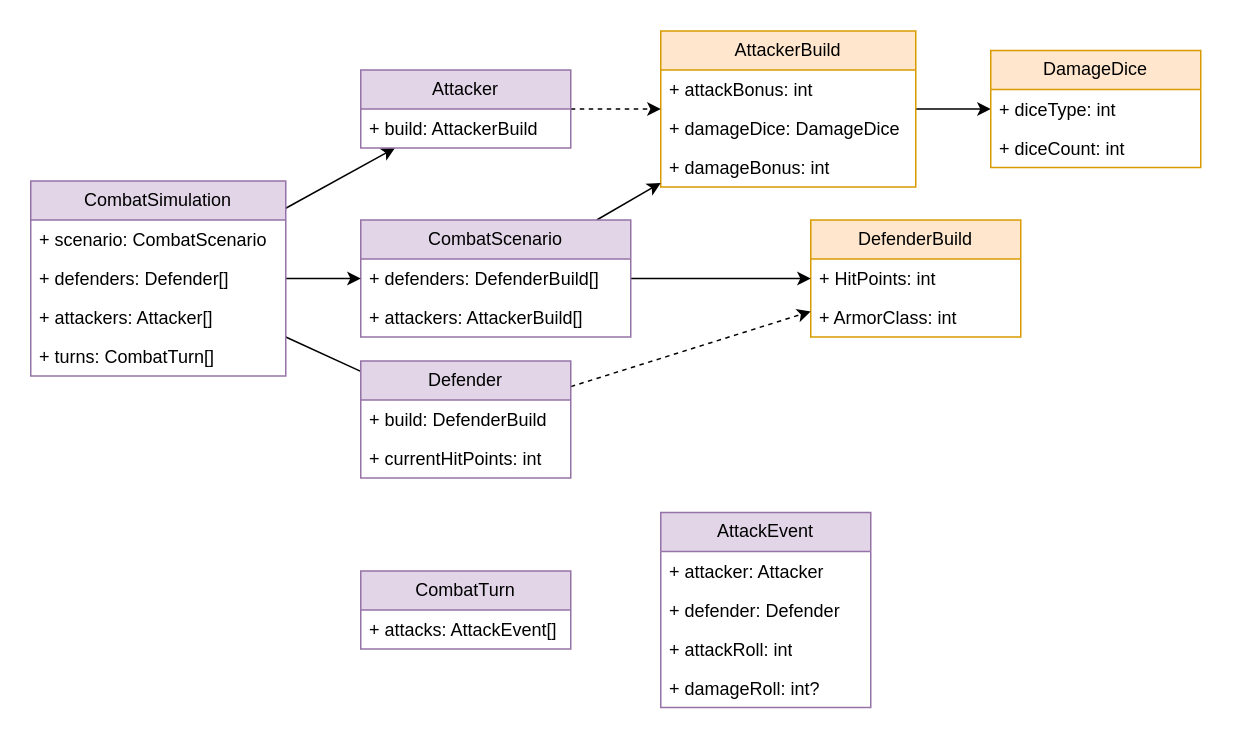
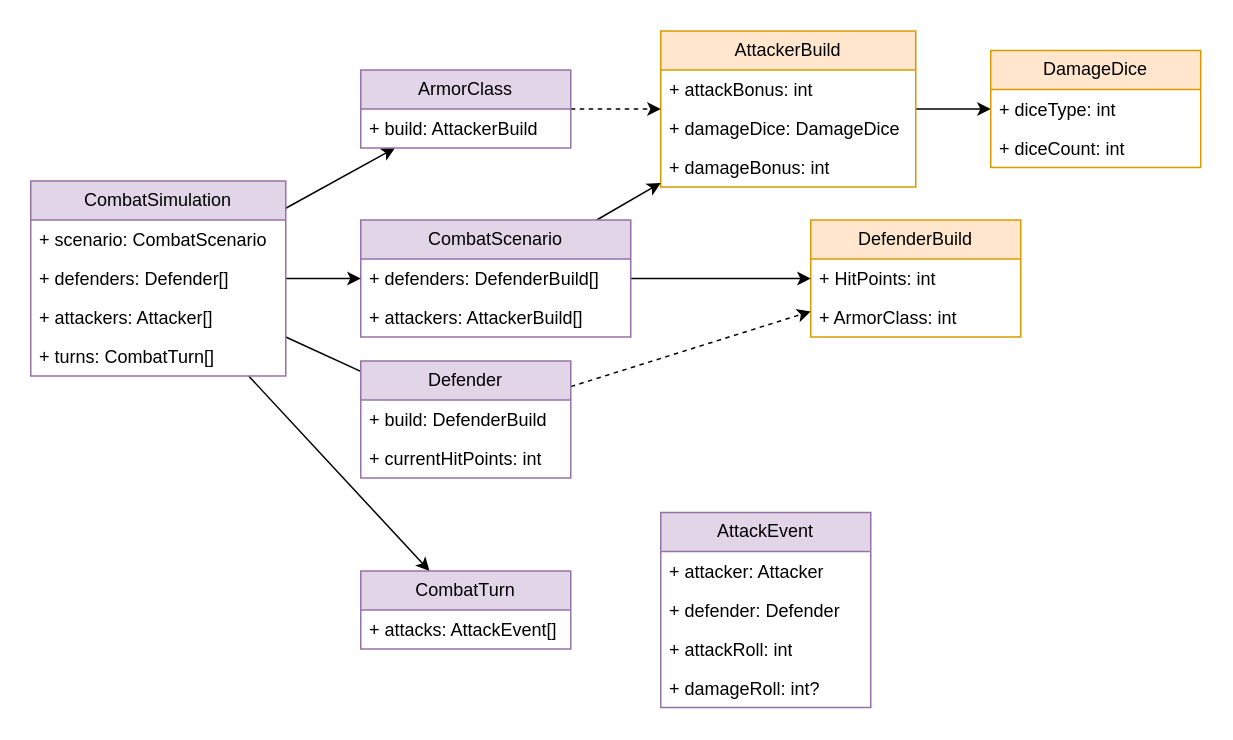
(466, 89) -> (466, 89)
none -> (337, 470)
